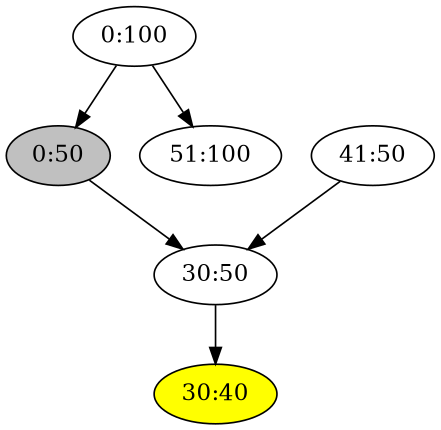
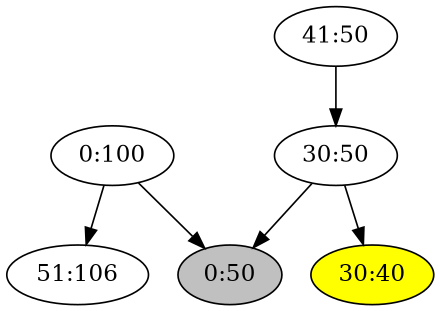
(211, 156) -> (78, 275)
(129, 210) -> (288, 210)
